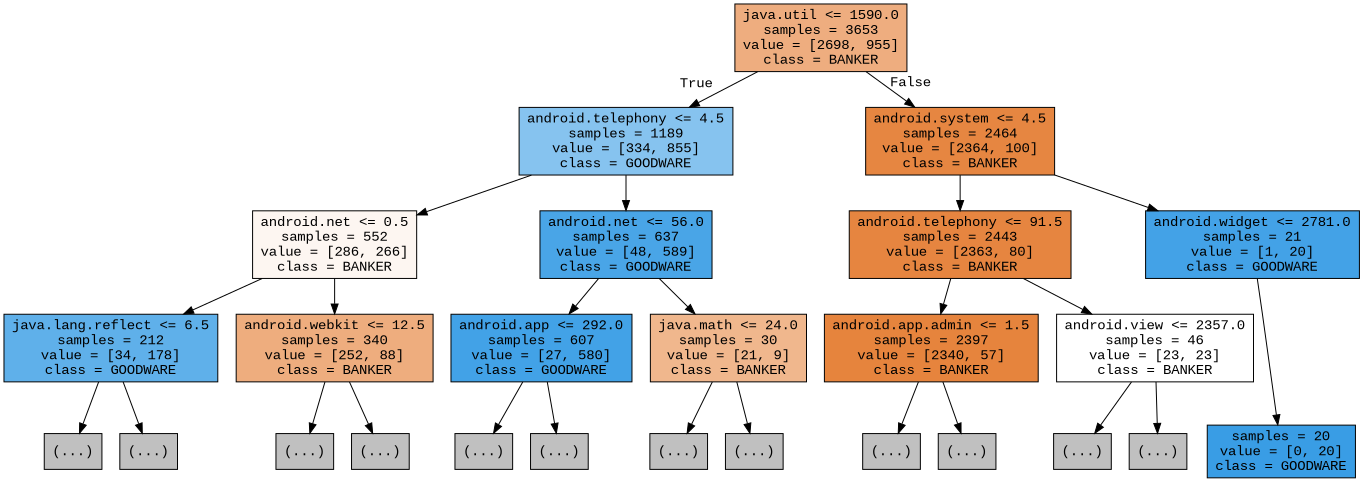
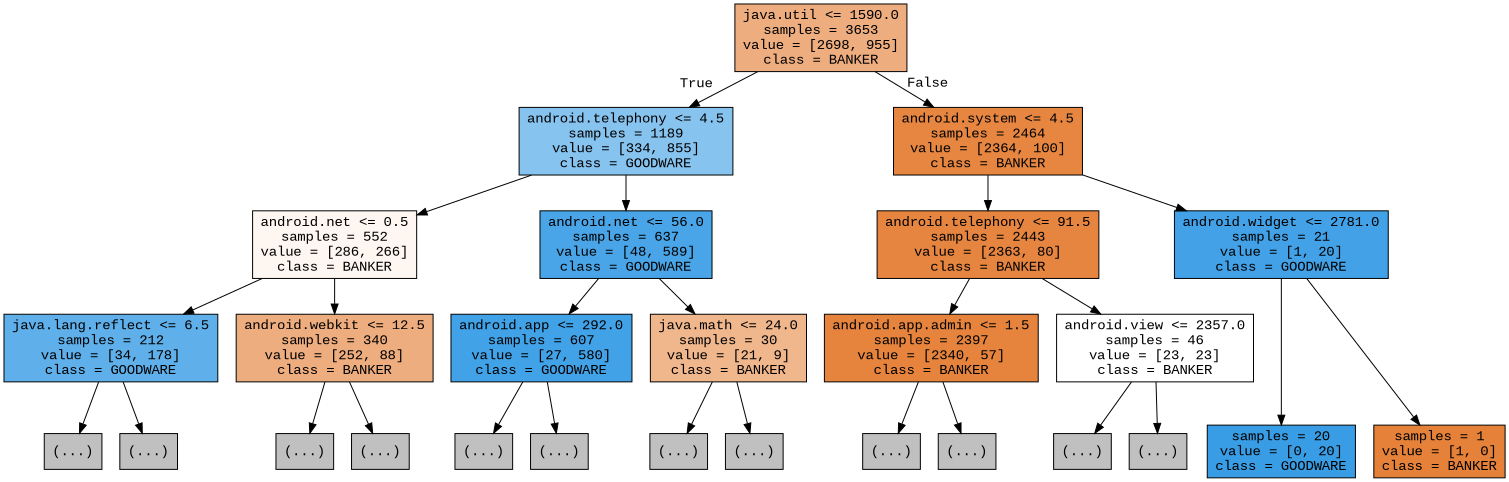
none -> (1439, 451)
